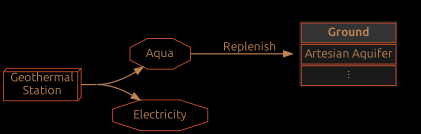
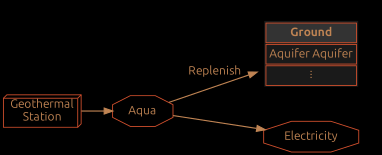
(349, 54) -> (311, 54)
(89, 85) -> (215, 122)
